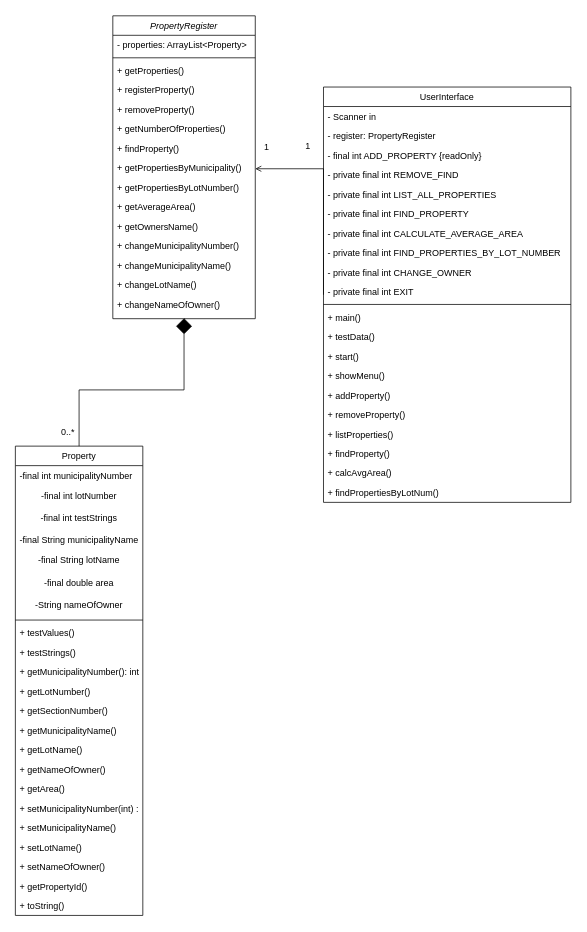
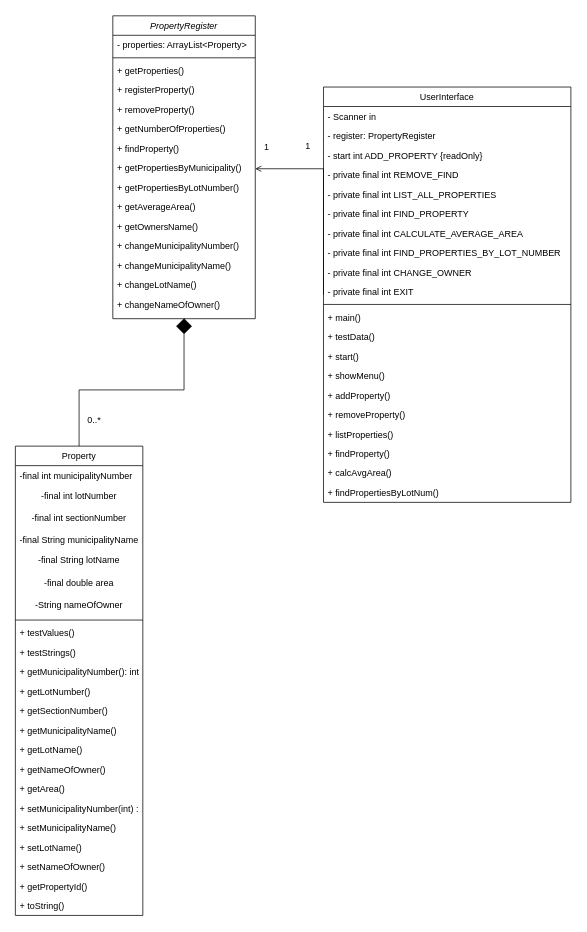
(407, 155) -> (409, 155)
(68, 432) -> (94, 420)
(79, 519) -> (79, 519)
